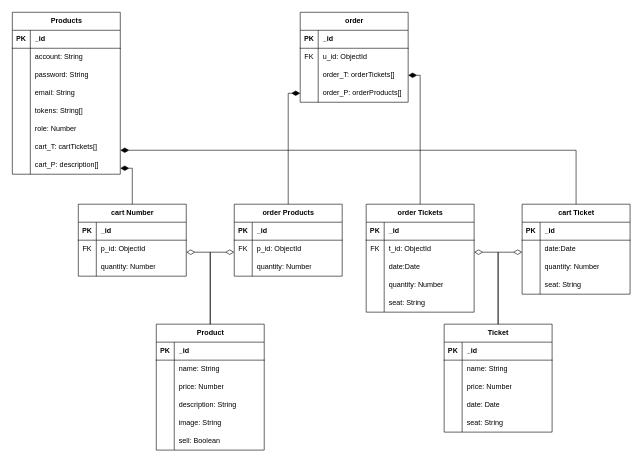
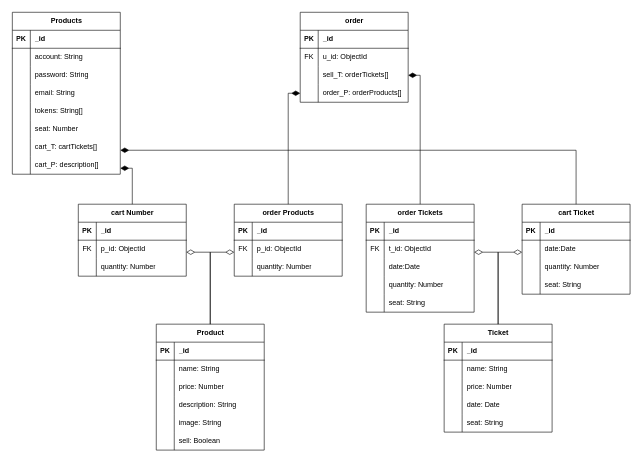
(366, 75) -> (363, 75)
(56, 129) -> (57, 129)
